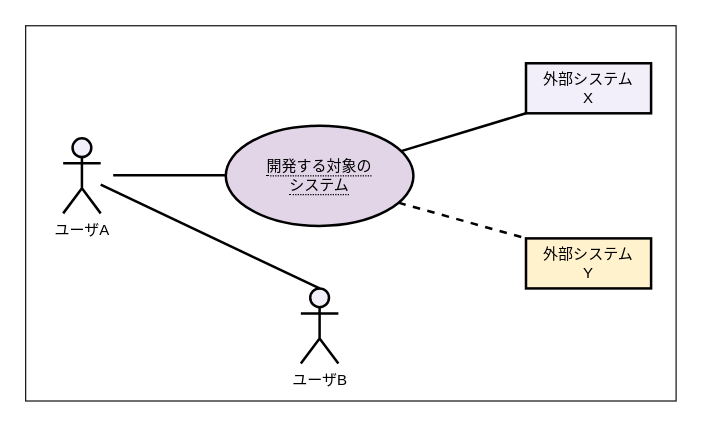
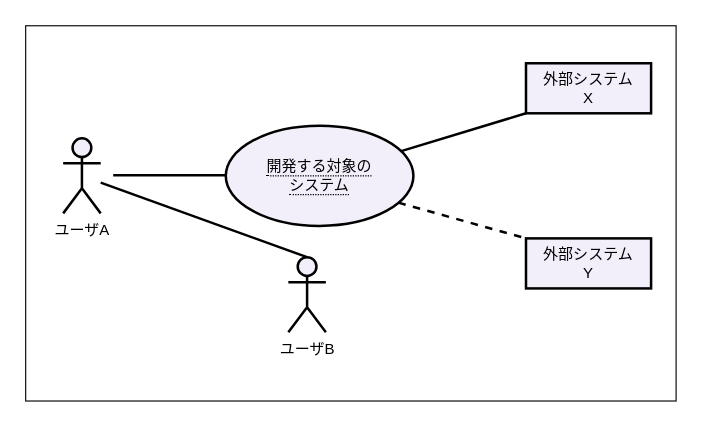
(319, 176) -> (319, 176)
(588, 263) -> (588, 263)
(319, 326) -> (307, 294)
